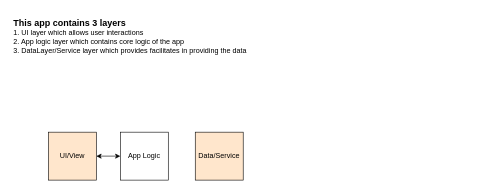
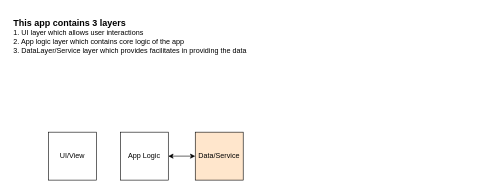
(72, 156) -> (72, 156)
(114, 156) -> none
none -> (189, 156)
